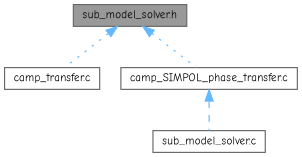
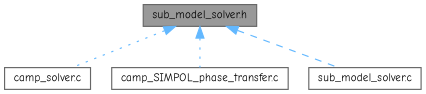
(52, 78) -> (48, 78)
(209, 116) -> (288, 49)
